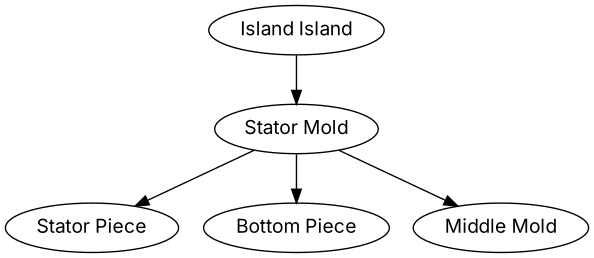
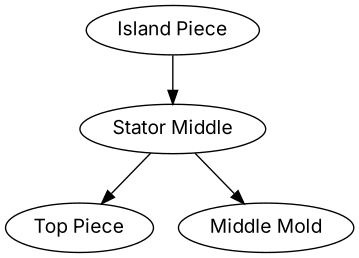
(296, 30) -> (173, 30)
(296, 129) -> (173, 129)
(92, 228) -> (80, 228)
(296, 228) -> none
